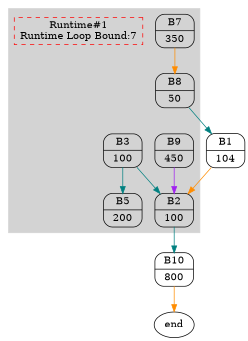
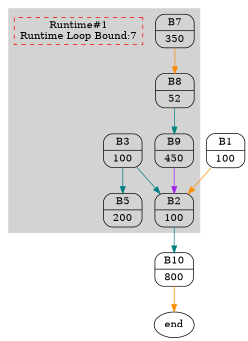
(175, 99) -> (175, 99)
(195, 115) -> (175, 117)
(226, 159) -> (226, 159)
